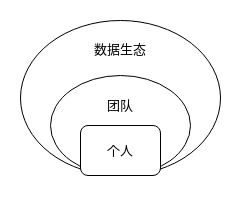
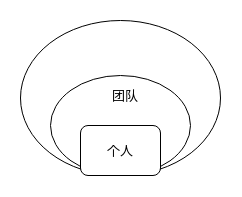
(121, 50) -> none
(121, 106) -> (126, 96)
